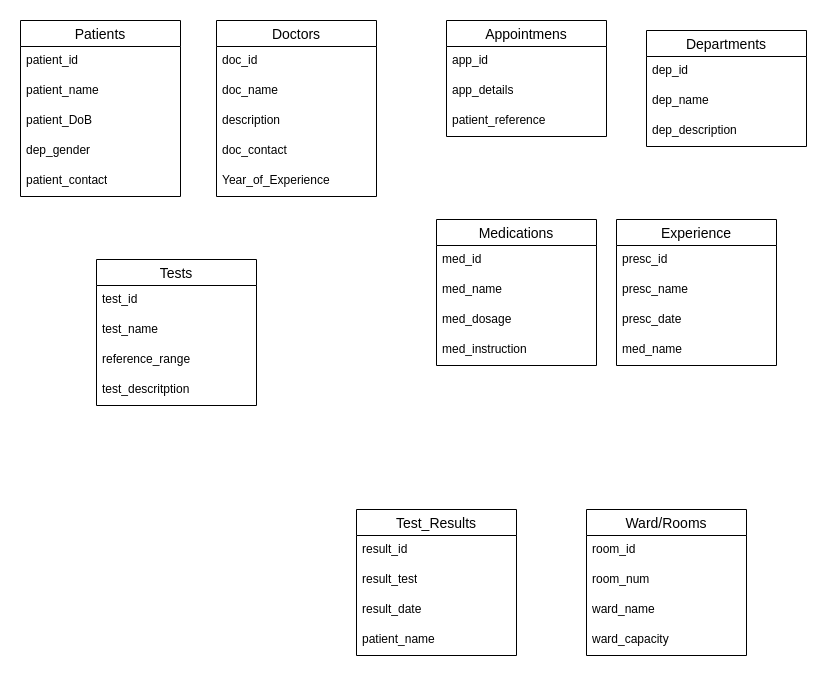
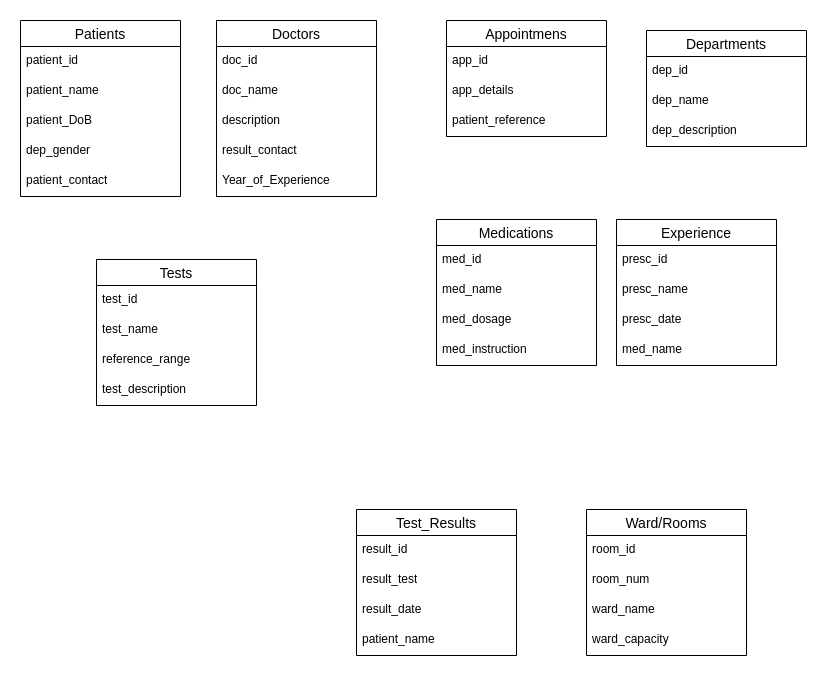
(259, 151) -> (268, 151)
(157, 390) -> (153, 390)
